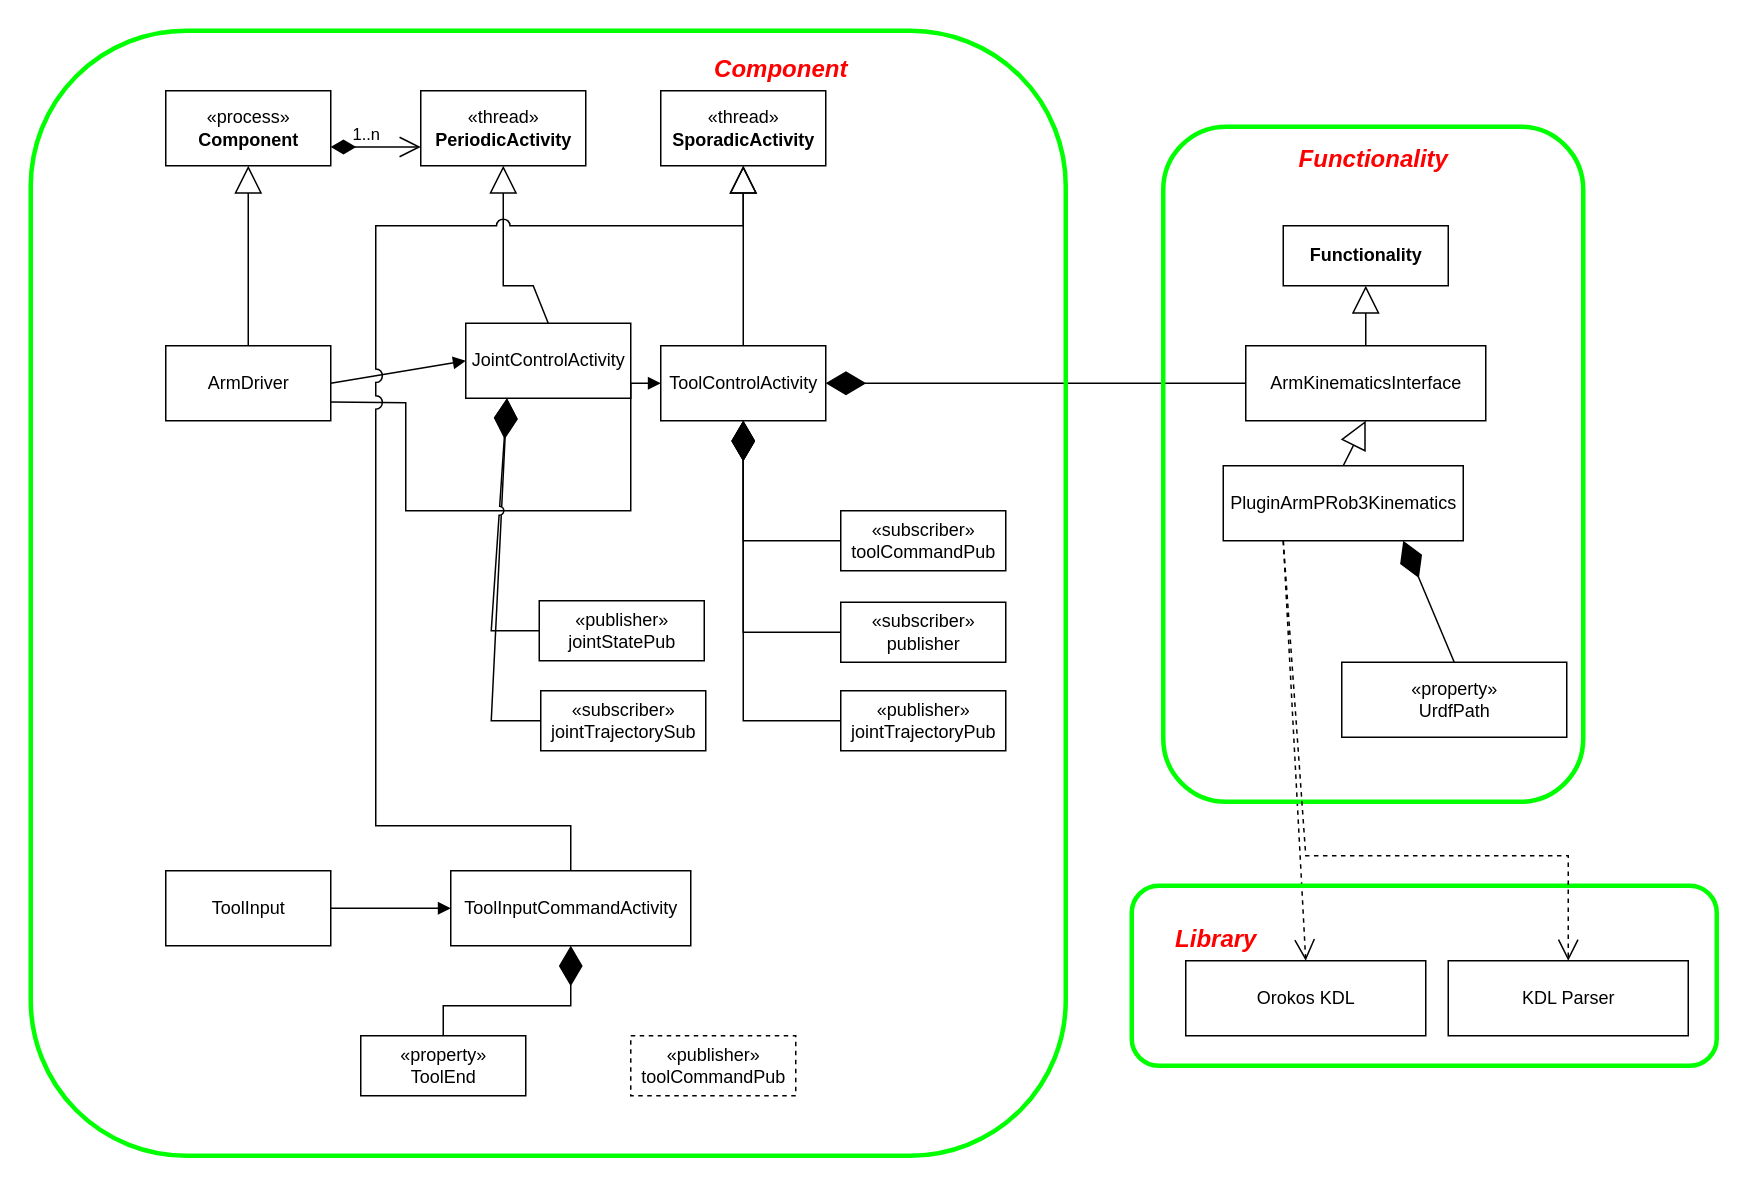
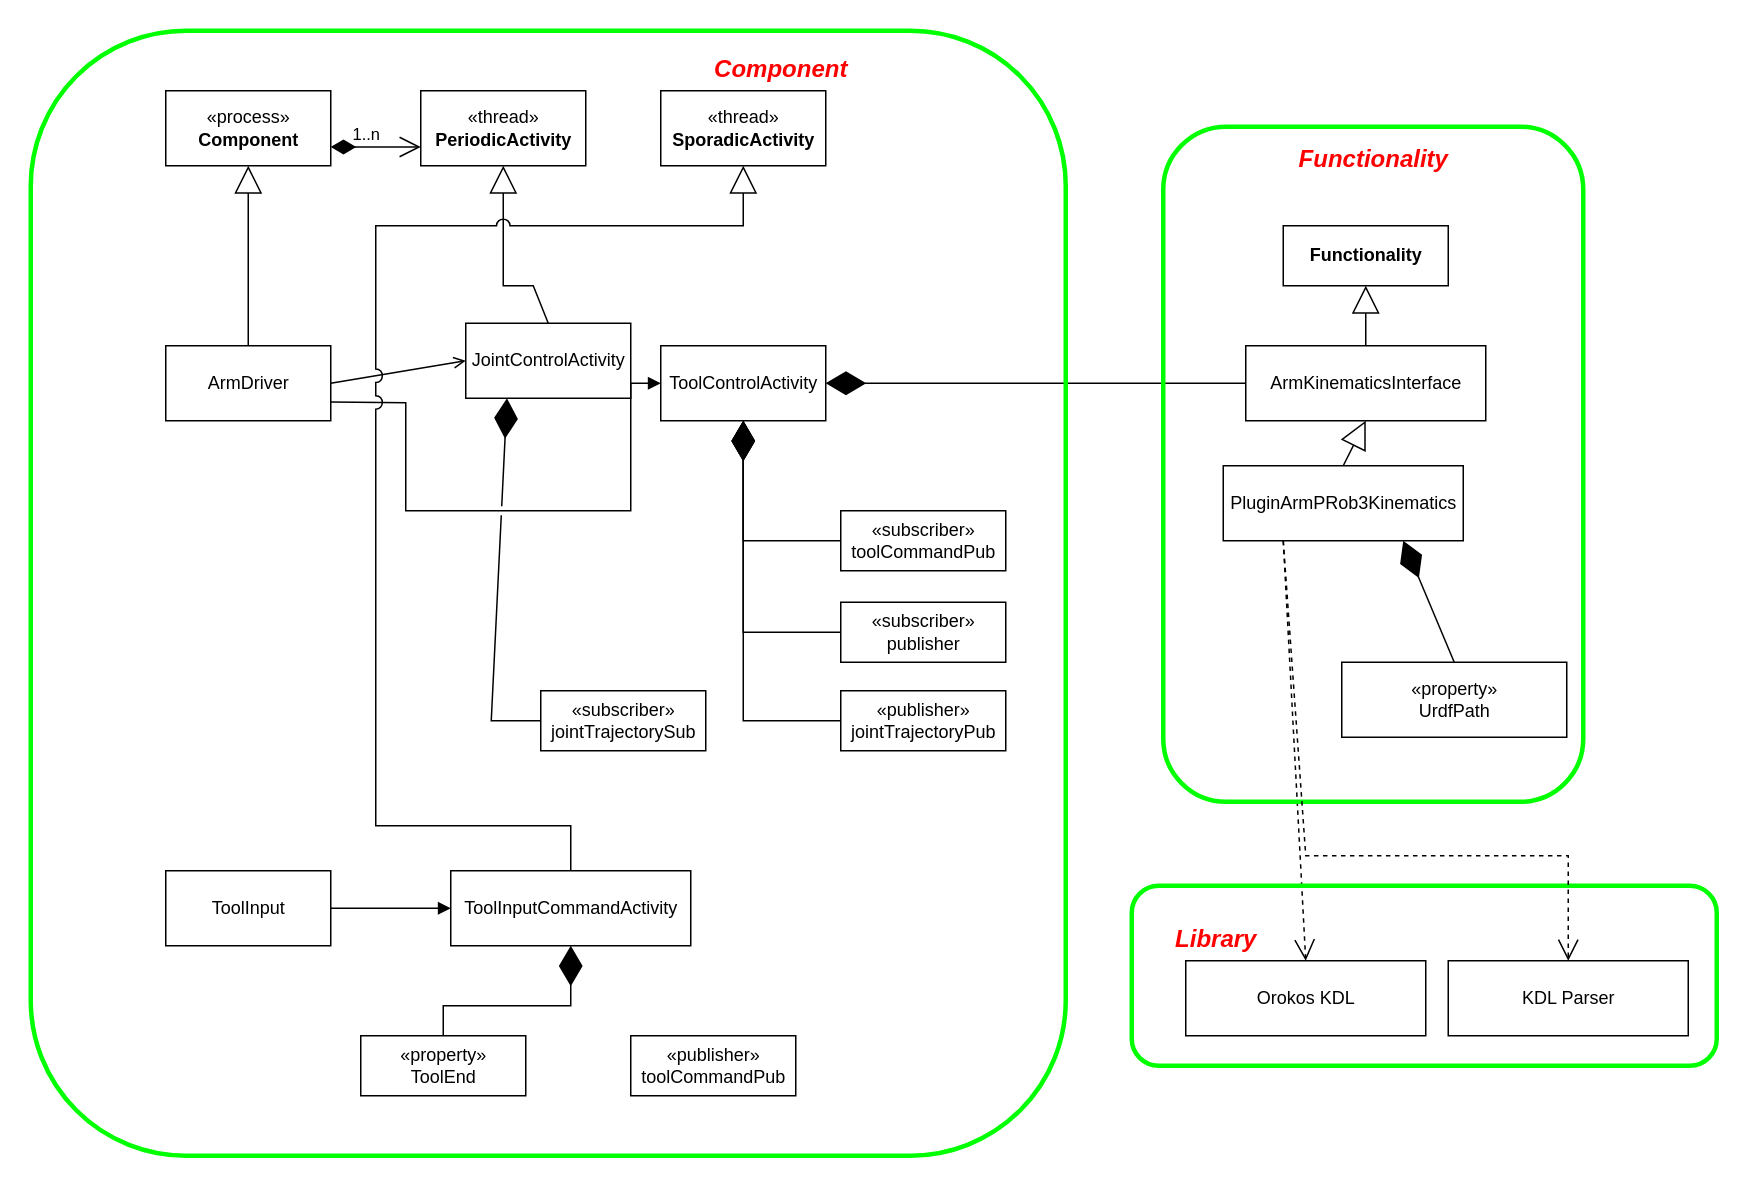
(743, 288) -> none
(452, 363) -> (456, 362)
(492, 616) -> none
(622, 631) -> none
(713, 1066) -> (713, 1066)
